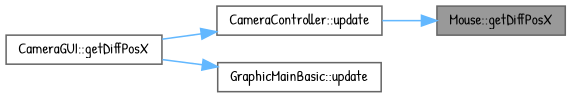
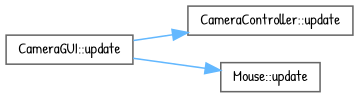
(501, 21) -> none
(84, 50) -> (70, 50)
(299, 77) -> (270, 77)
